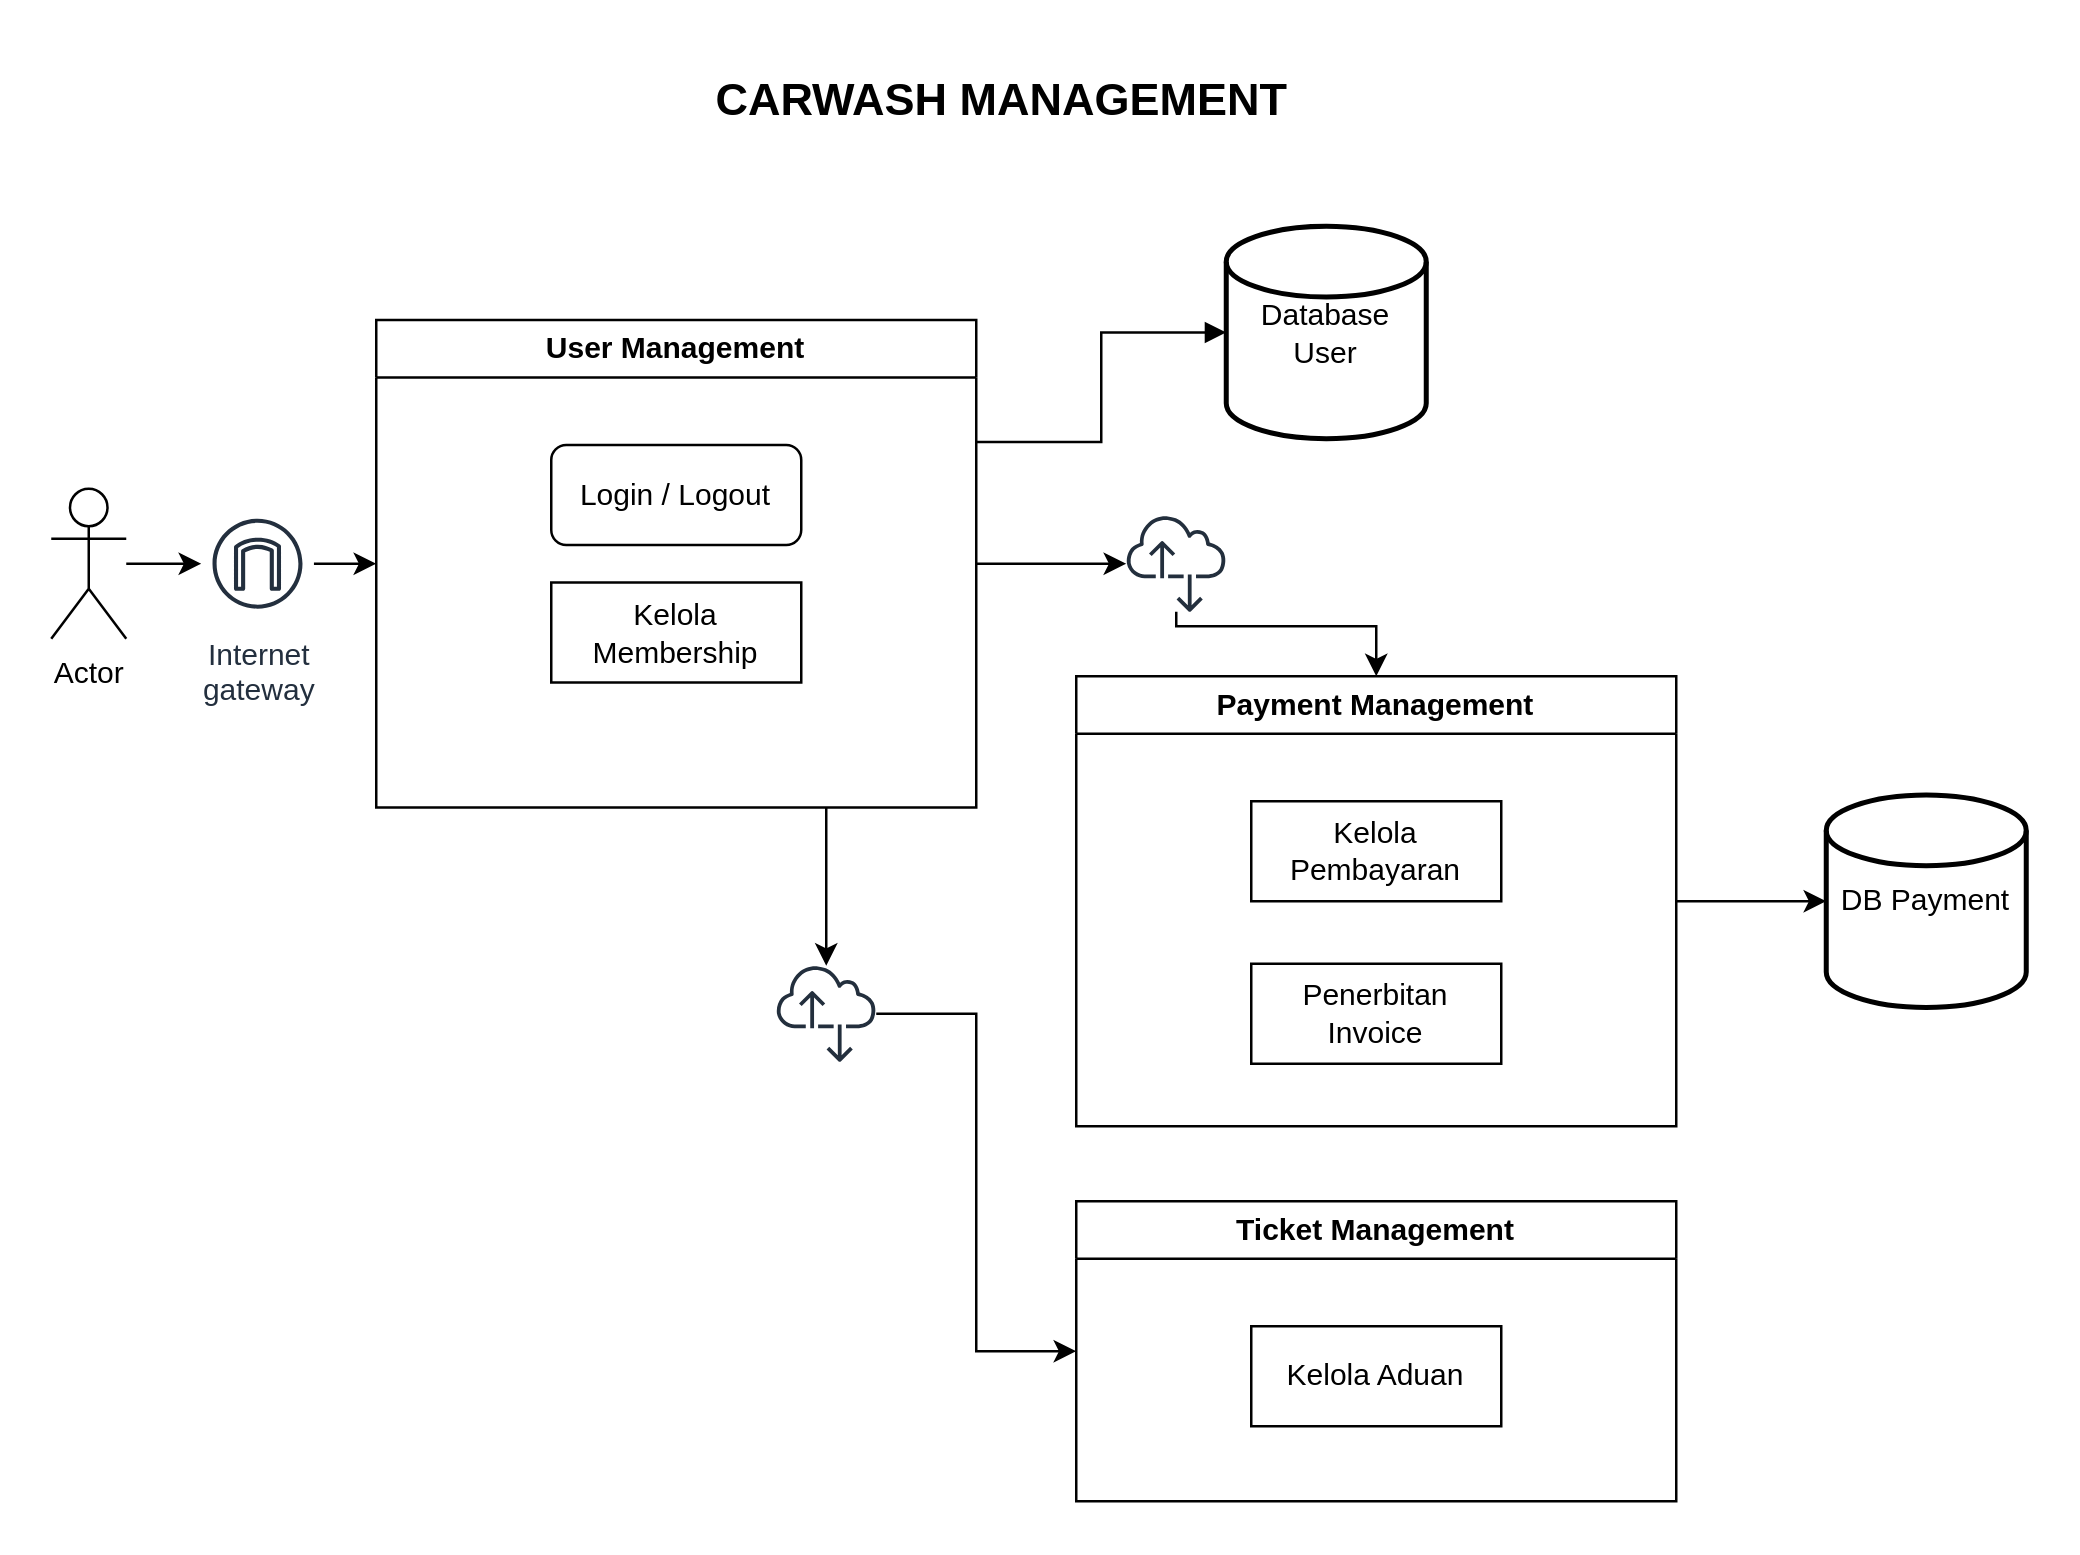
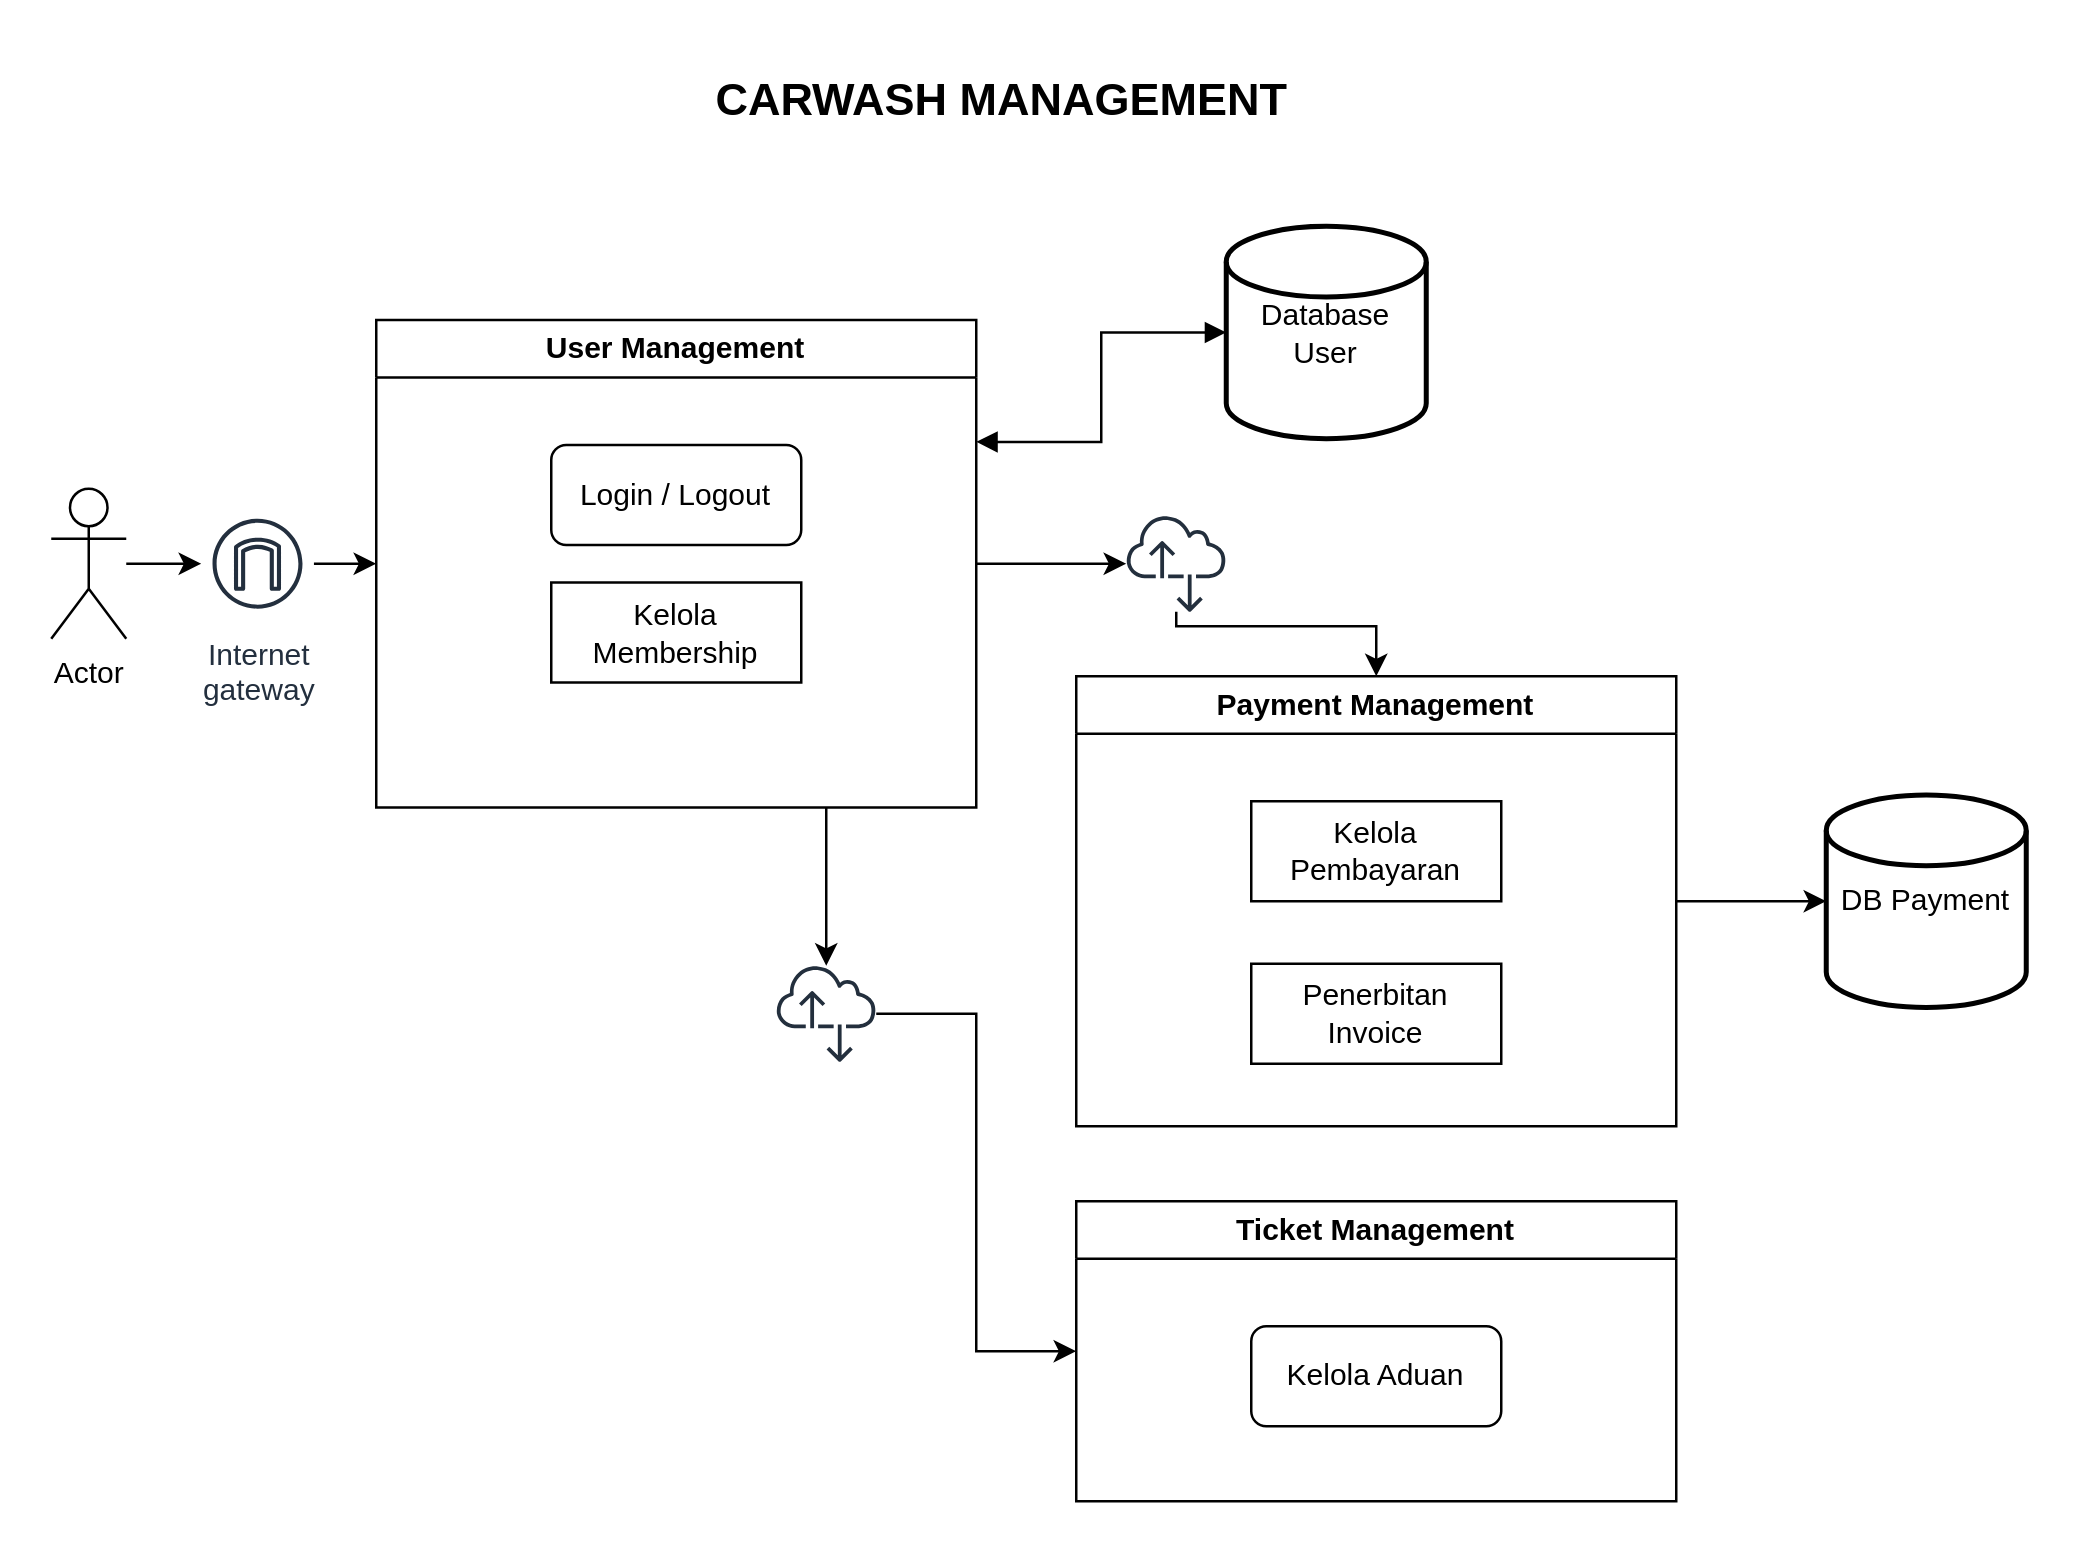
(990, 442) -> (998, 442)
(1376, 1376) -> (1376, 1376)
